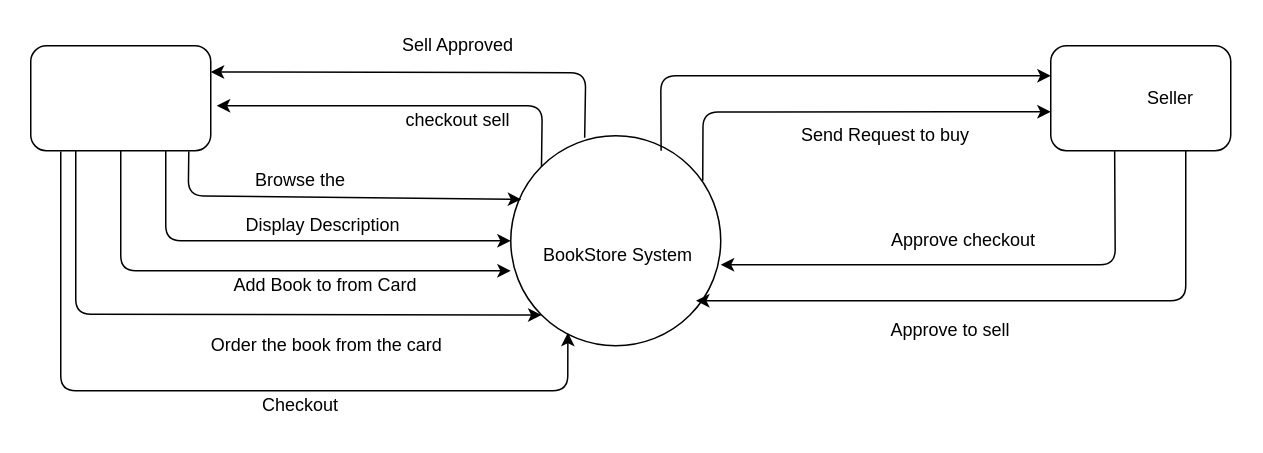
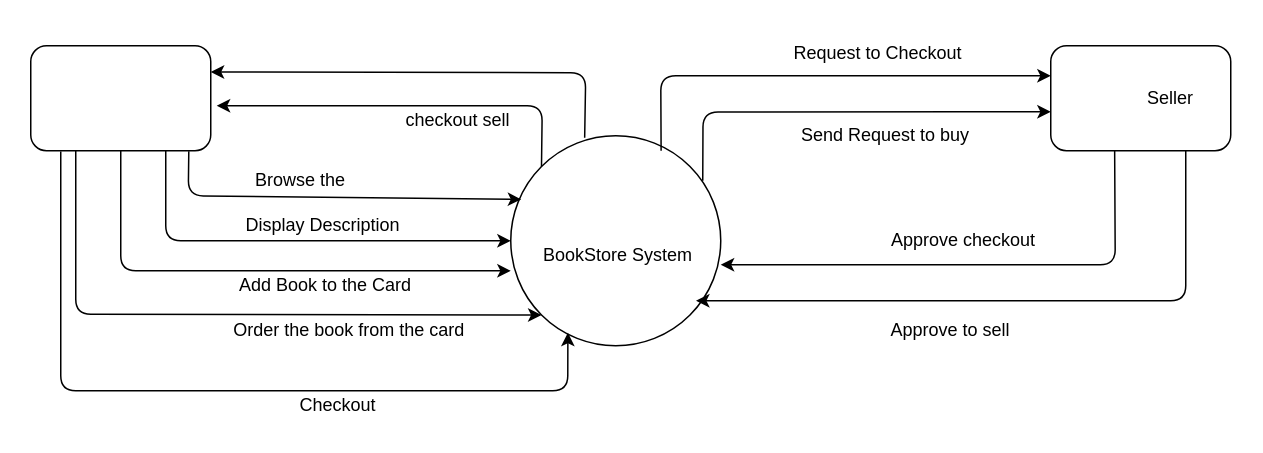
(458, 46) -> none
none -> (878, 53)
(323, 286) -> (323, 286)
(327, 346) -> (350, 331)
(301, 406) -> (338, 406)
